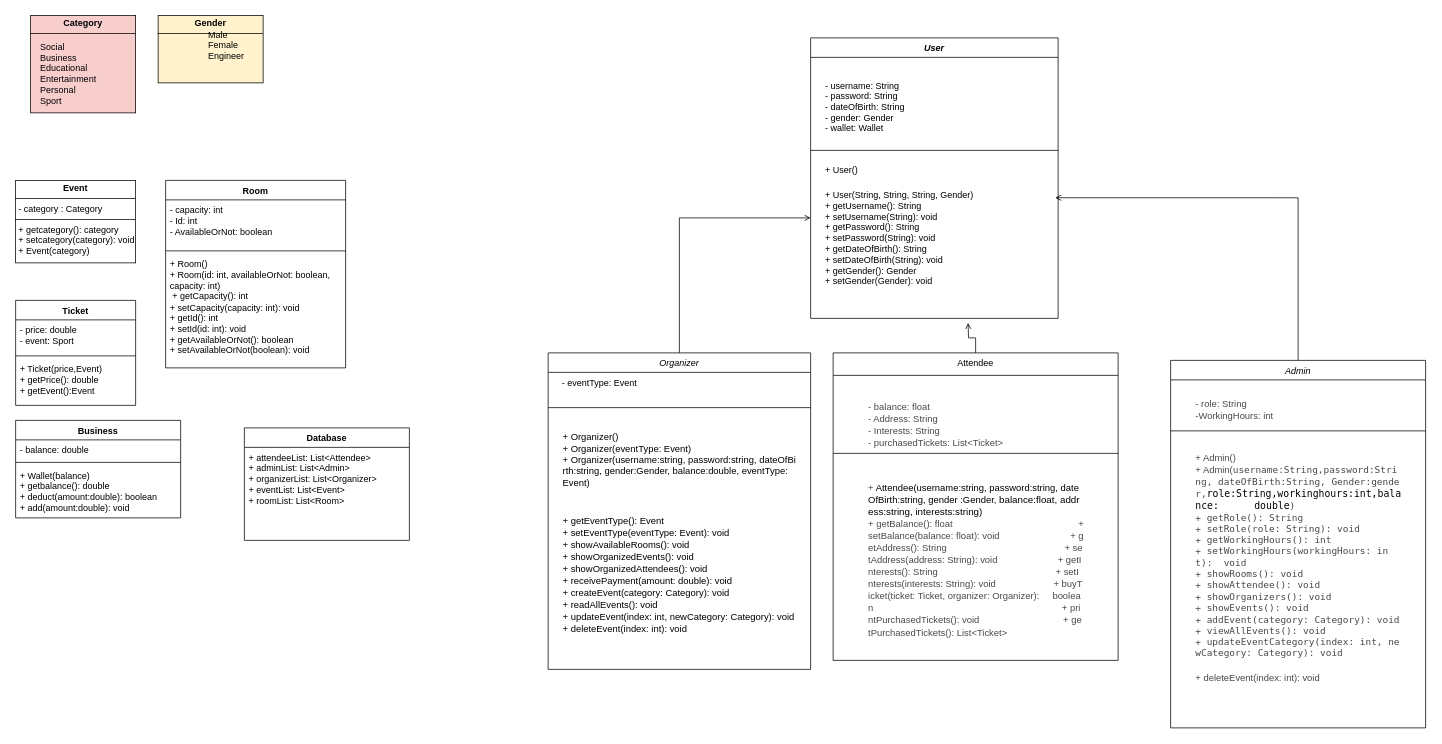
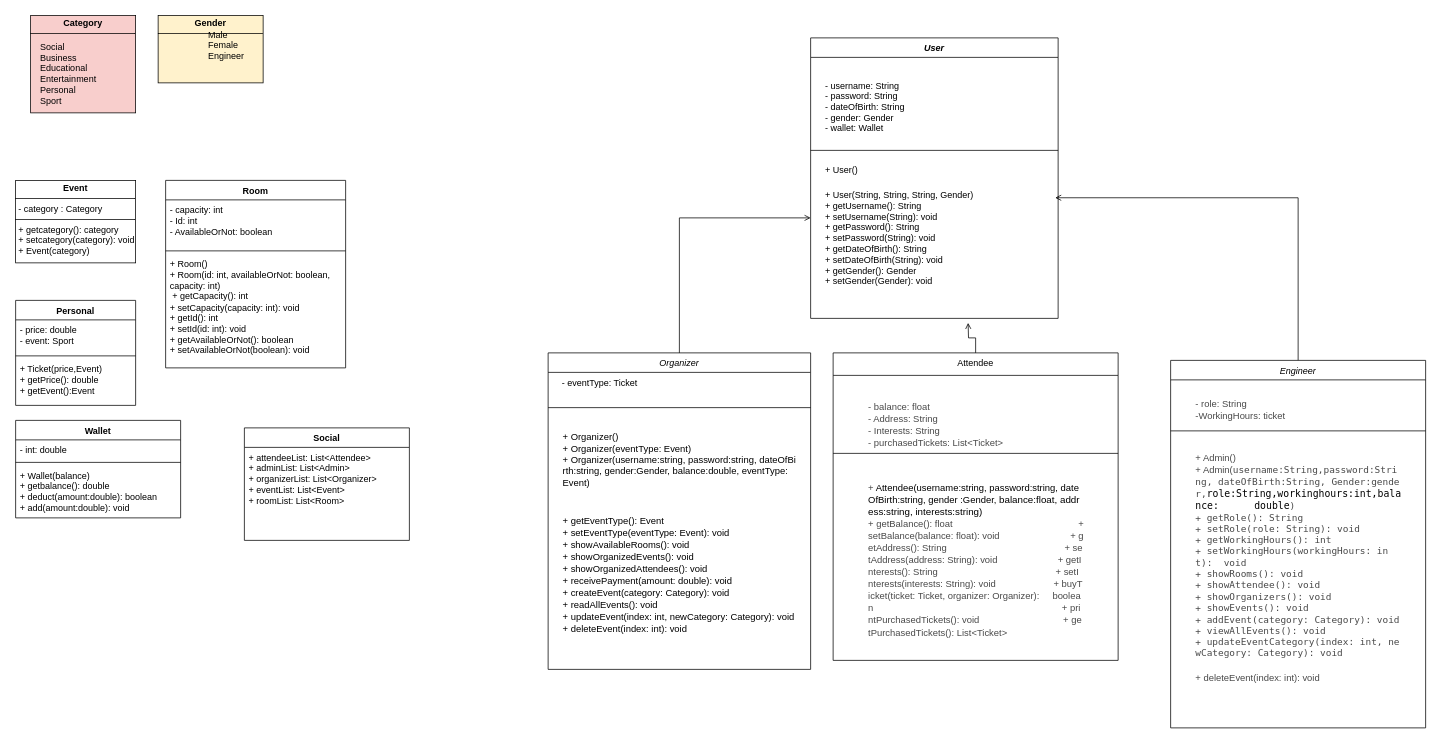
(75, 311) -> (75, 311)
(1298, 371) -> (1298, 371)
(591, 384) -> (593, 384)
(1299, 396) -> (1299, 396)
(98, 431) -> (98, 431)
(327, 439) -> (327, 439)
(58, 451) -> (48, 451)
